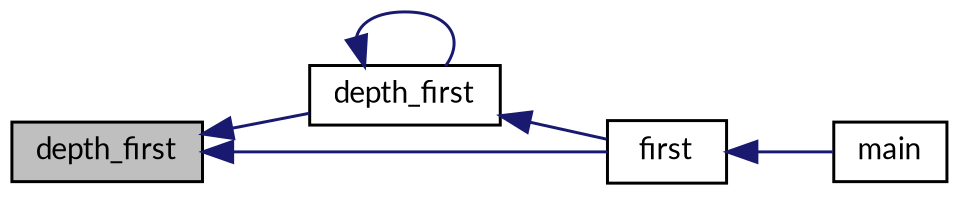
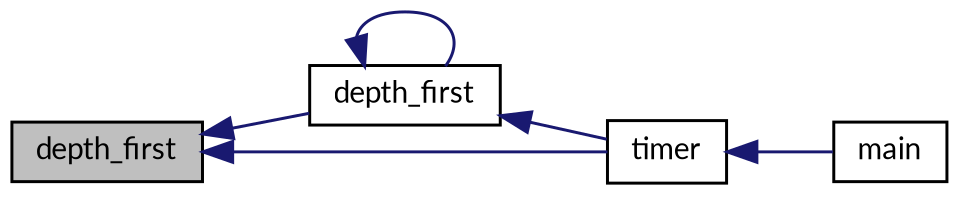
(667, 152) -> (667, 152)
